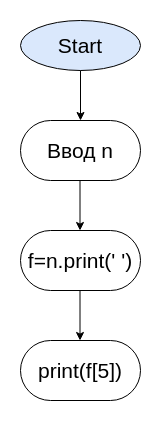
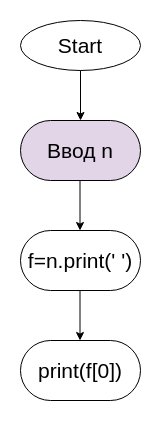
(81, 46) -> (81, 46)
(81, 151) -> (81, 151)
(81, 371) -> (81, 371)
